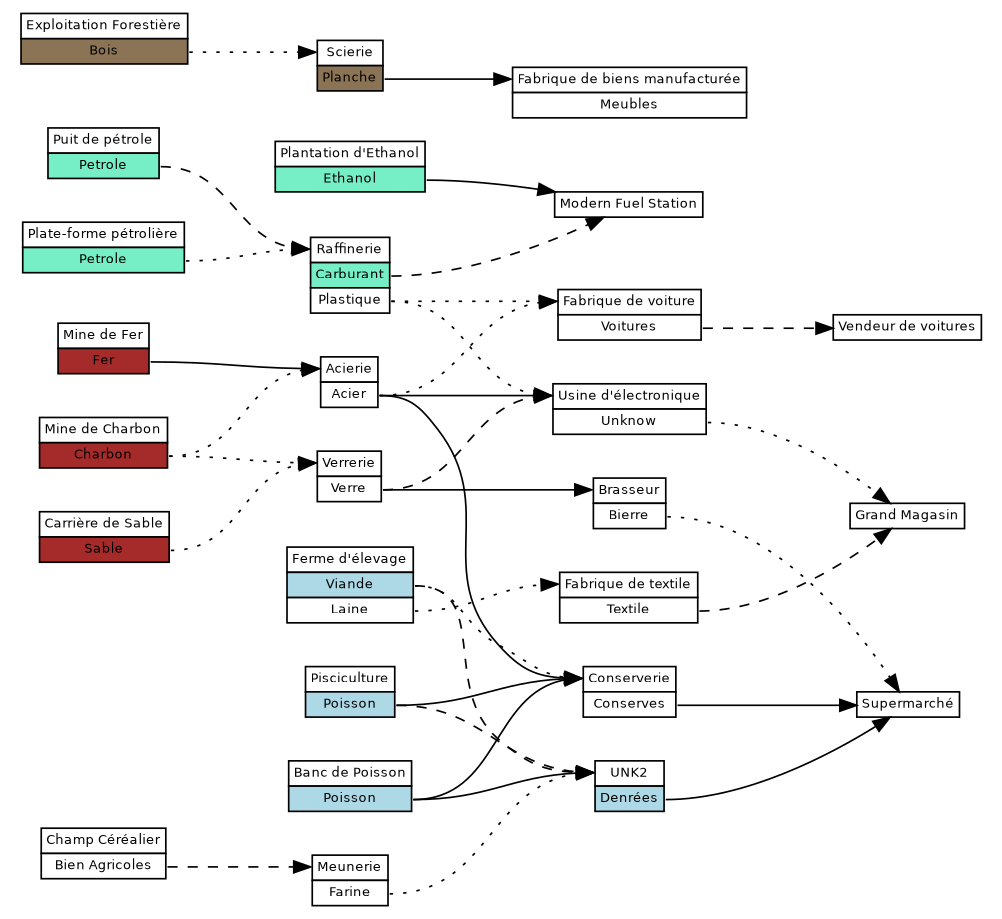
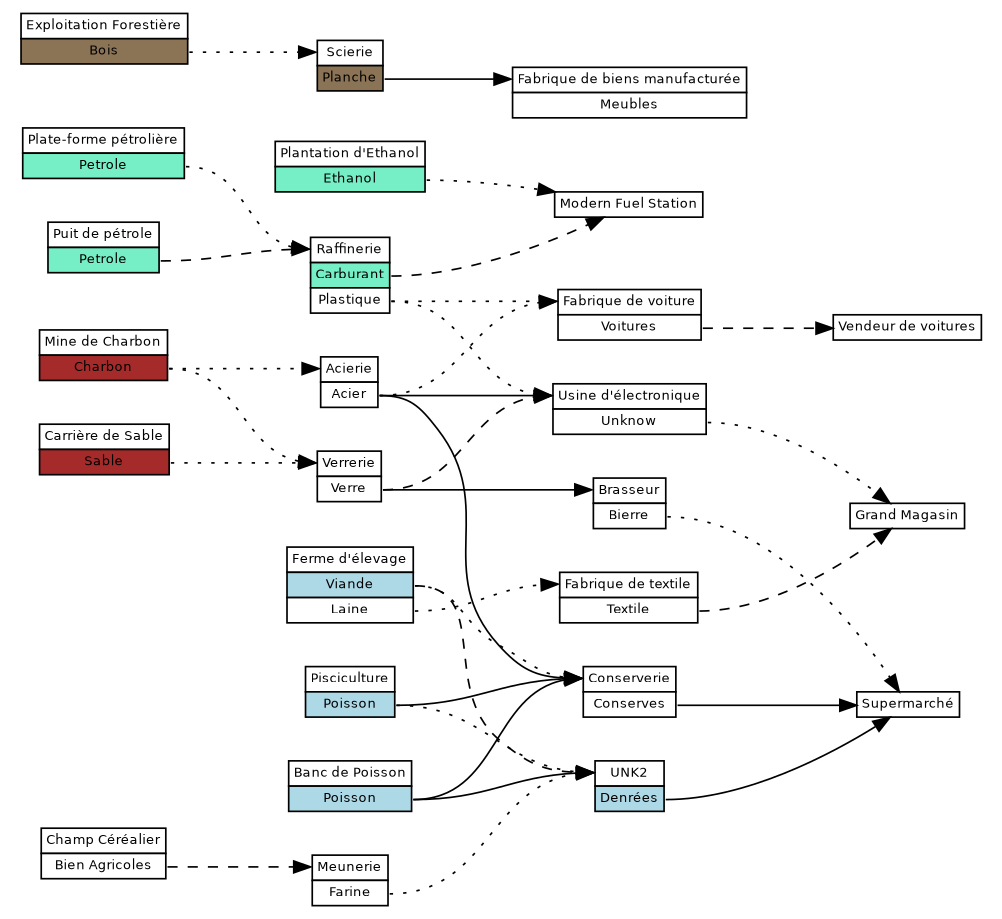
(482, 183) -> (482, 183)
(104, 348) -> none
(475, 727) -> (475, 727)
